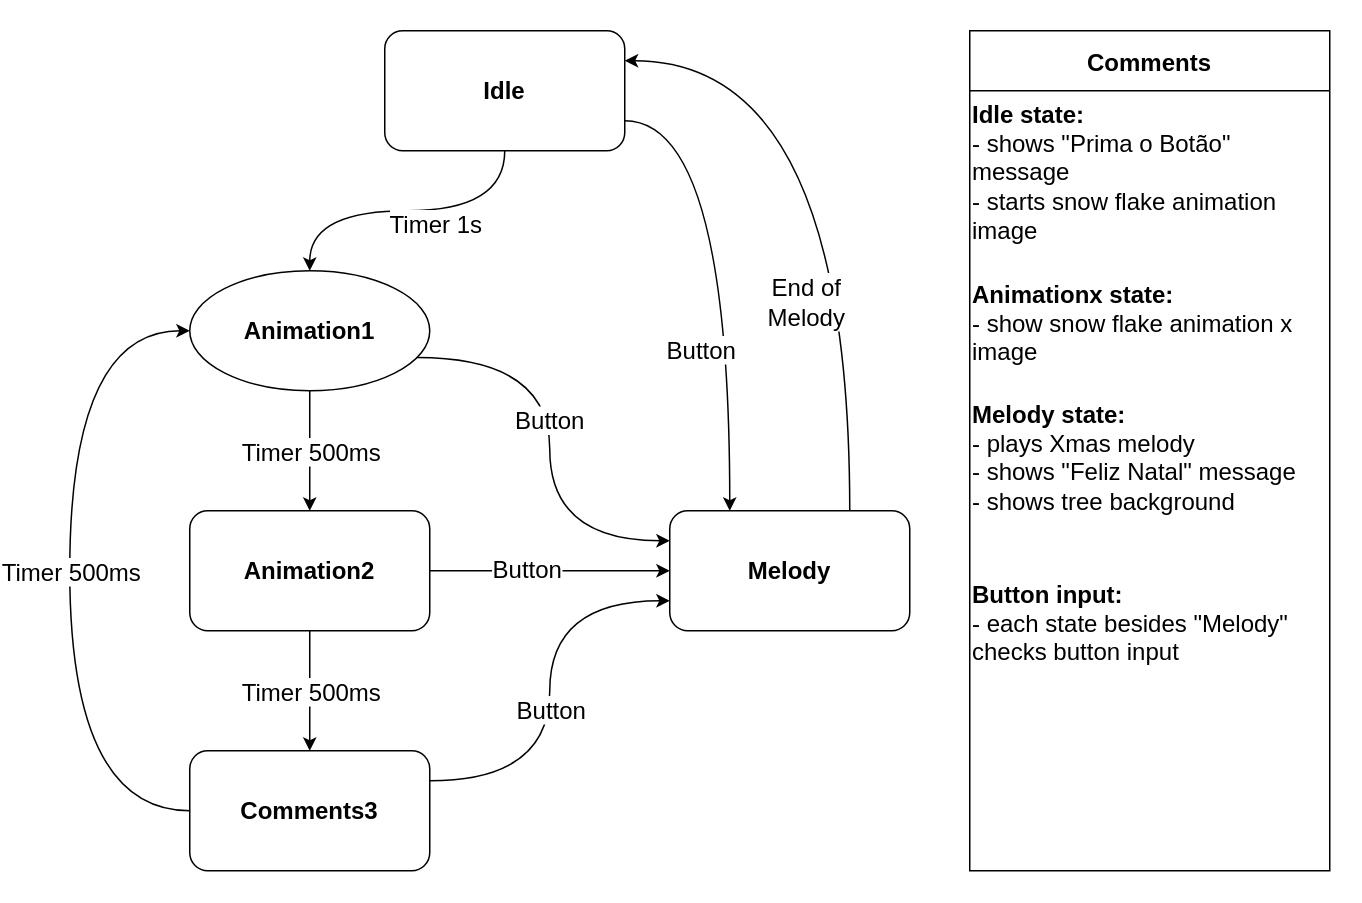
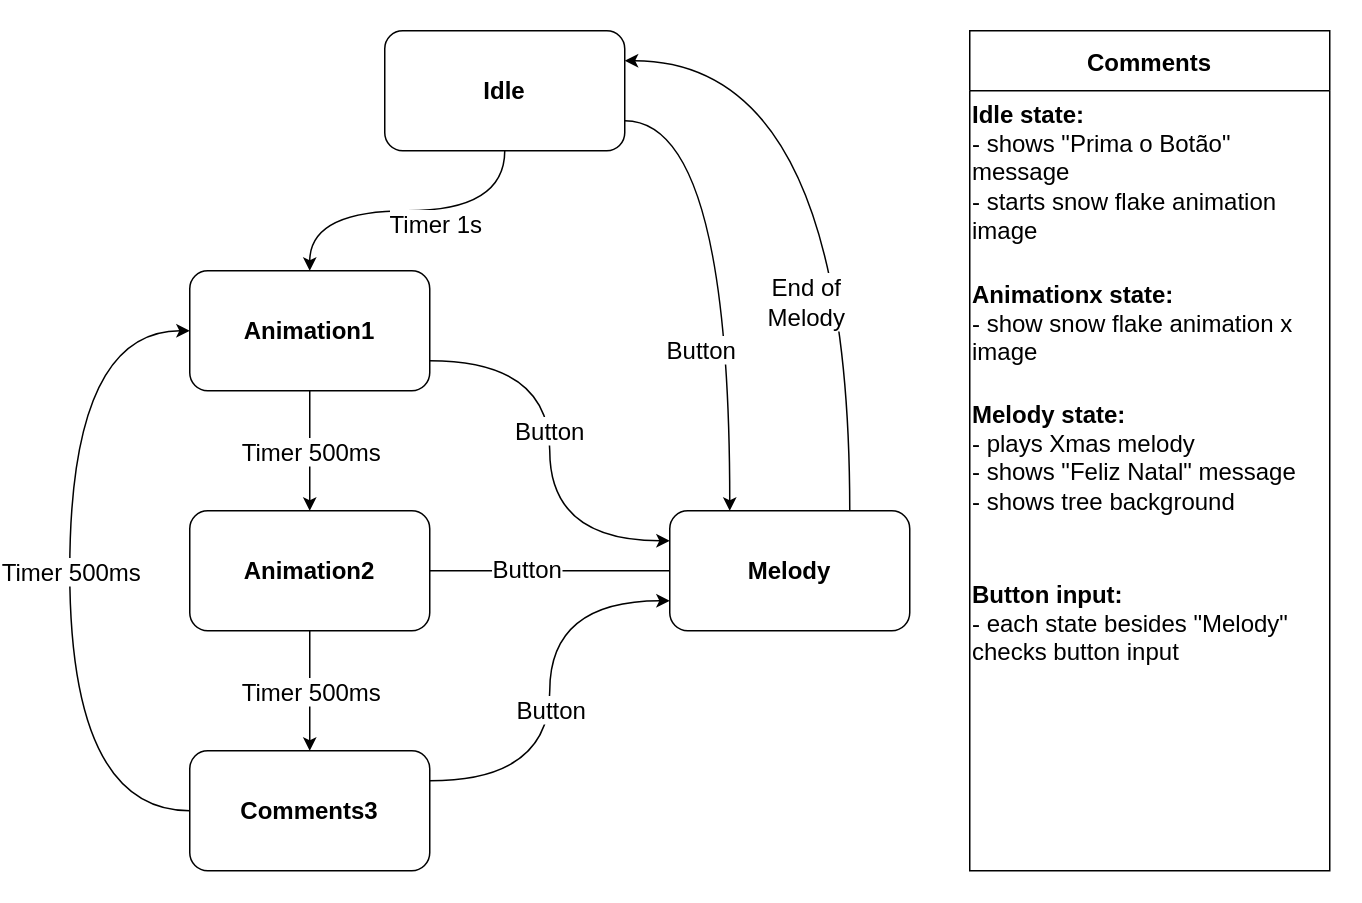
(310, 331) -> (310, 331)
(658, 571) -> (662, 571)
